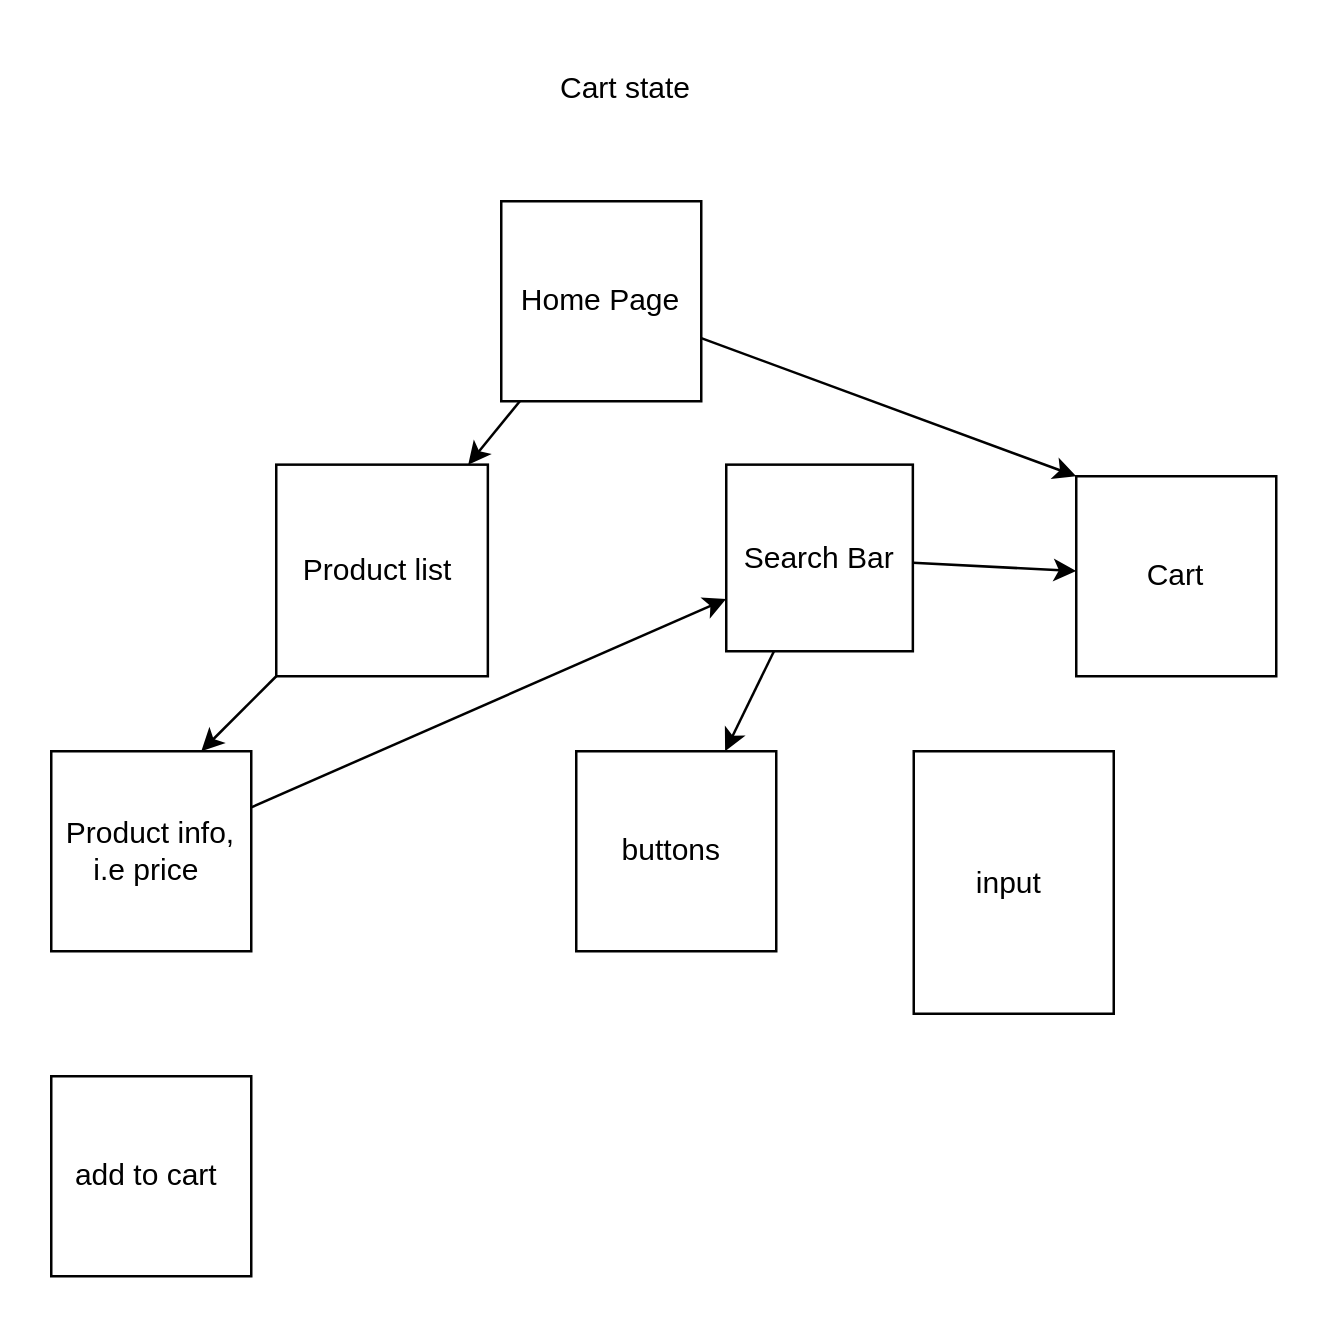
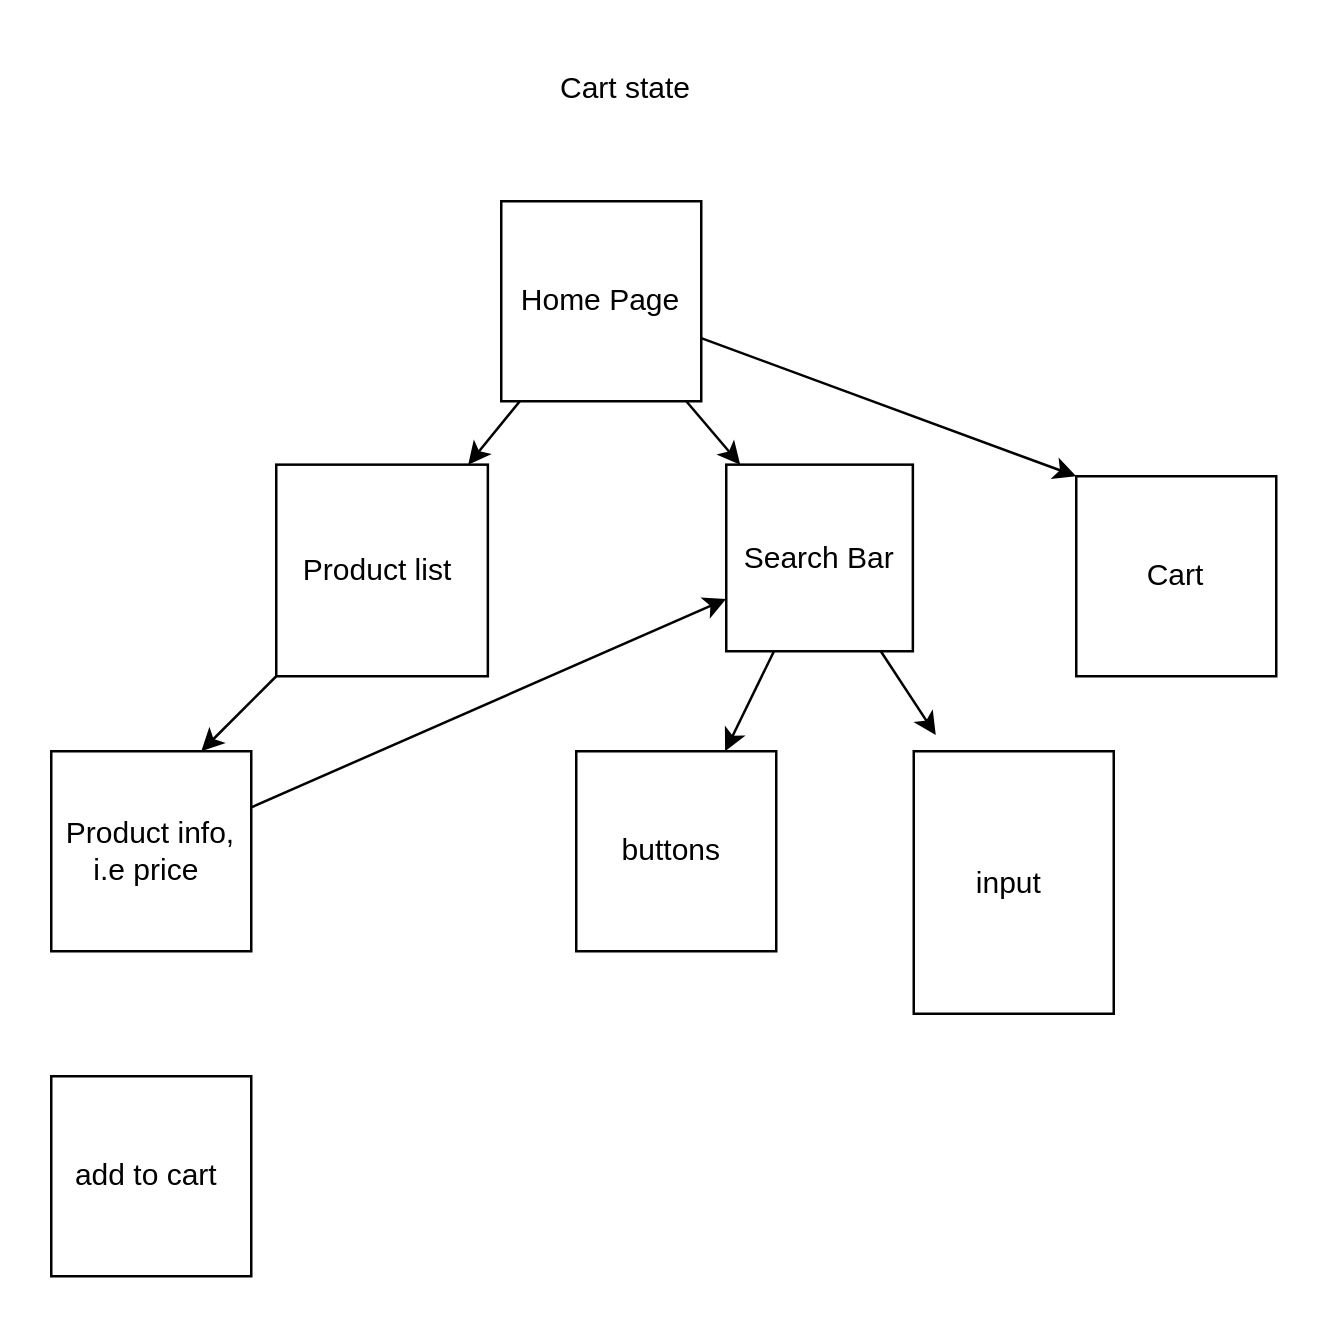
none -> (708, 427)
(986, 566) -> (904, 686)
